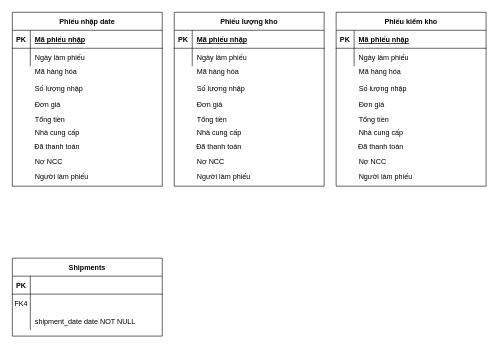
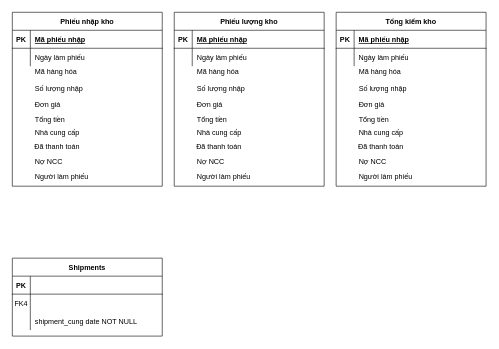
(87, 22) -> (87, 22)
(411, 22) -> (411, 22)
(85, 322) -> (85, 322)
